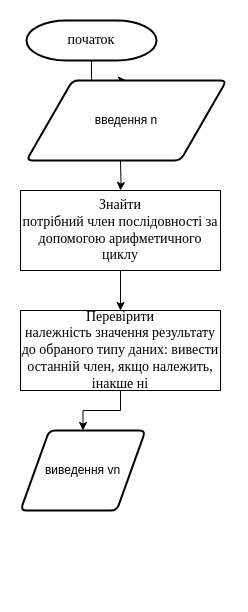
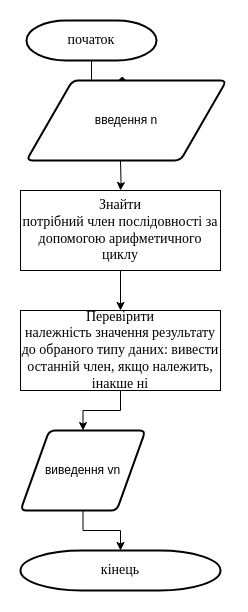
(118, 81) -> (118, 81)
none -> (98, 531)
none -> (121, 571)
